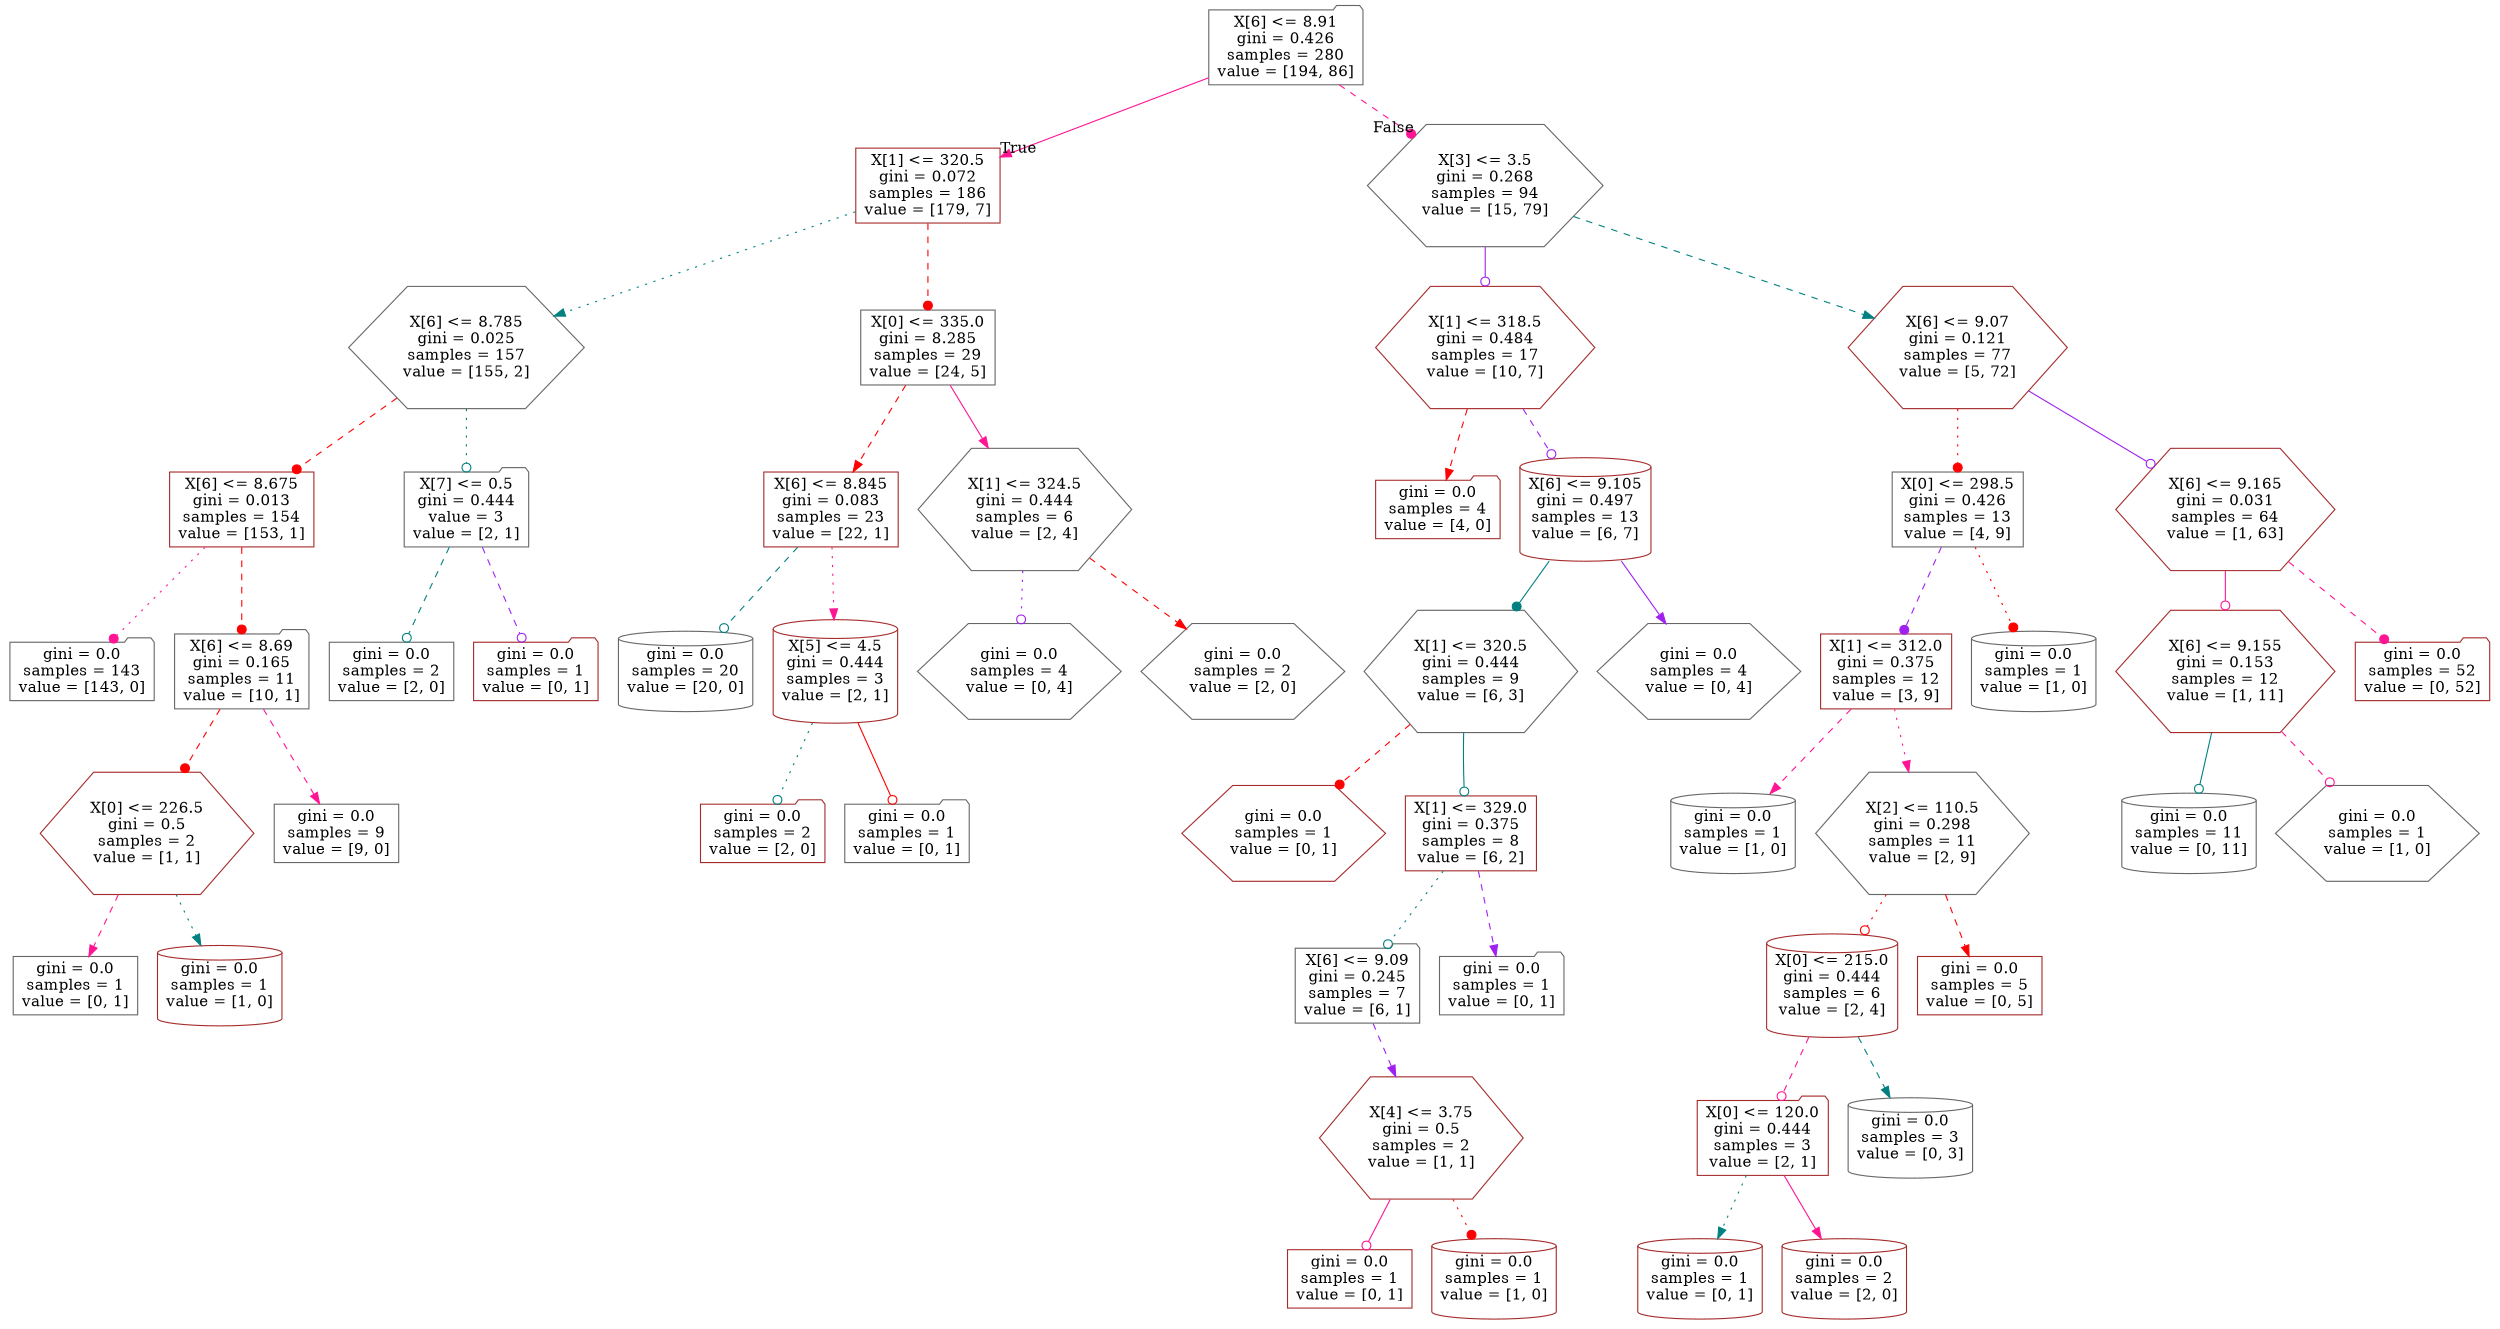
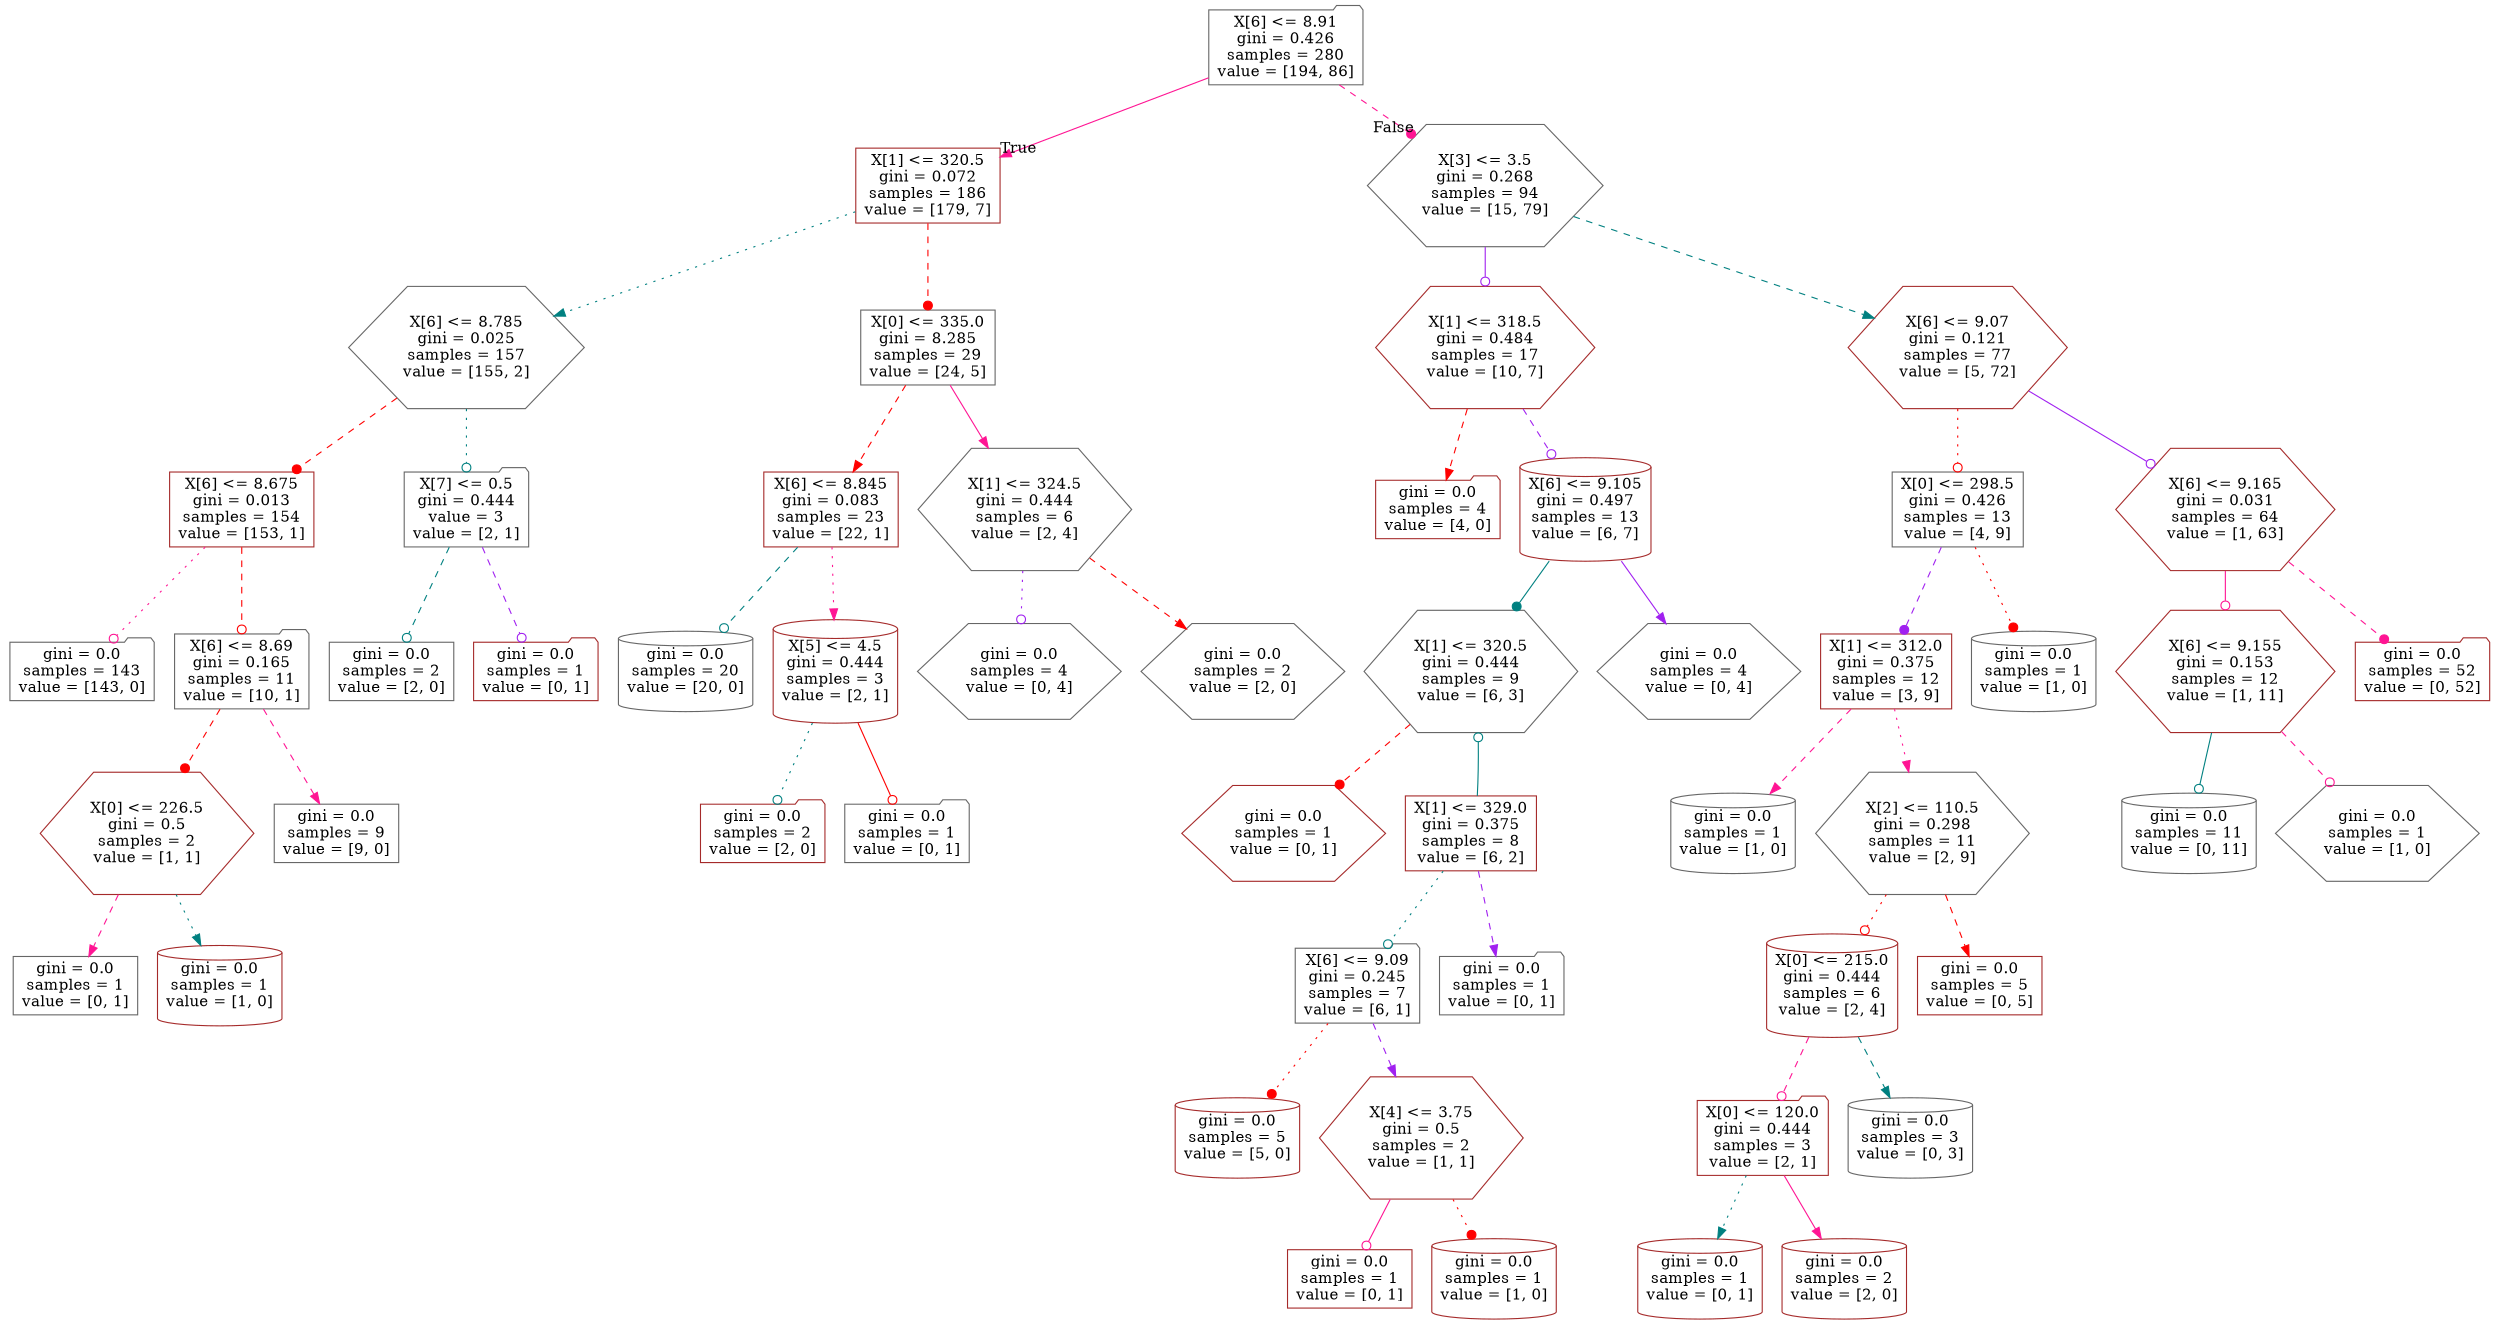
(1958, 436) -> (1958, 436)
(242, 586) -> (242, 586)
(161, 591) -> (161, 591)
(1463, 760) -> (1478, 769)
none -> (1237, 1138)
